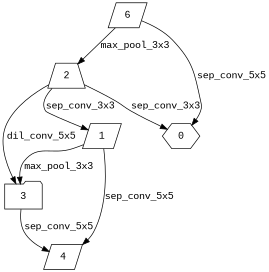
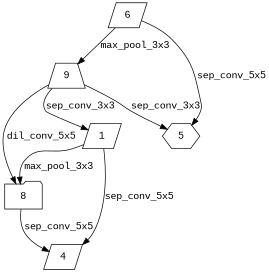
(67, 76) -> (67, 76)
(181, 136) -> (181, 136)
(23, 197) -> (23, 197)
